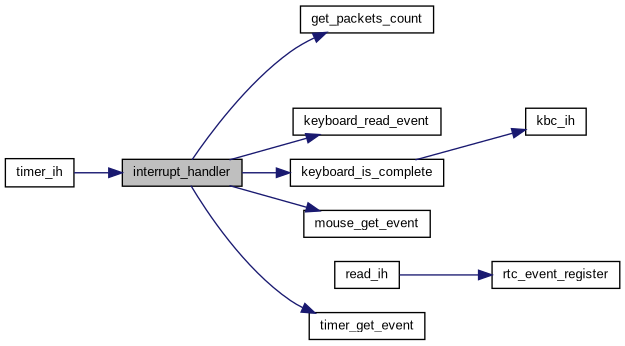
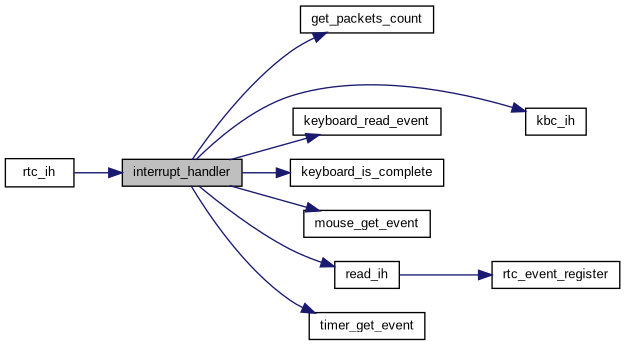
(464, 147) -> (345, 86)
(40, 173) -> (40, 173)
none -> (257, 229)
